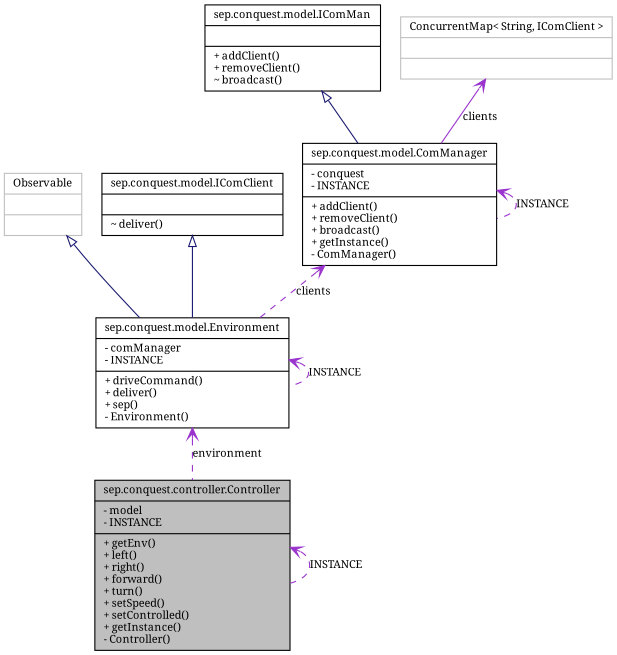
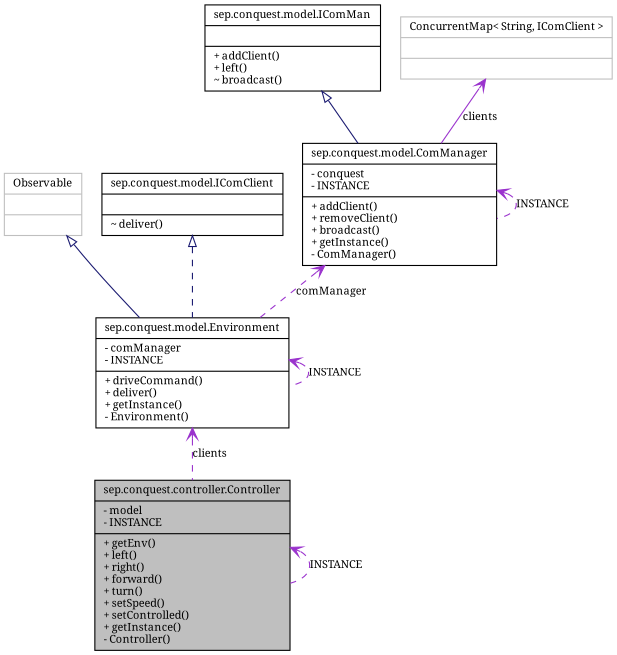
(257, 68) -> (231, 68)
(192, 282) -> (192, 282)
(313, 292) -> (331, 292)
(122, 405) -> (144, 405)
(227, 454) -> (210, 454)
